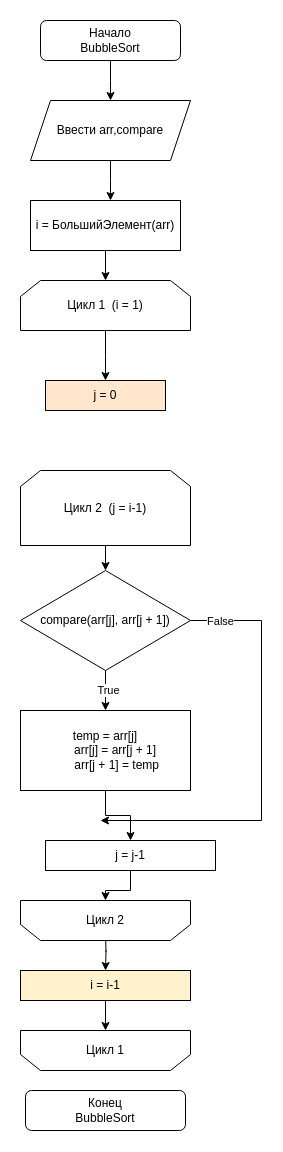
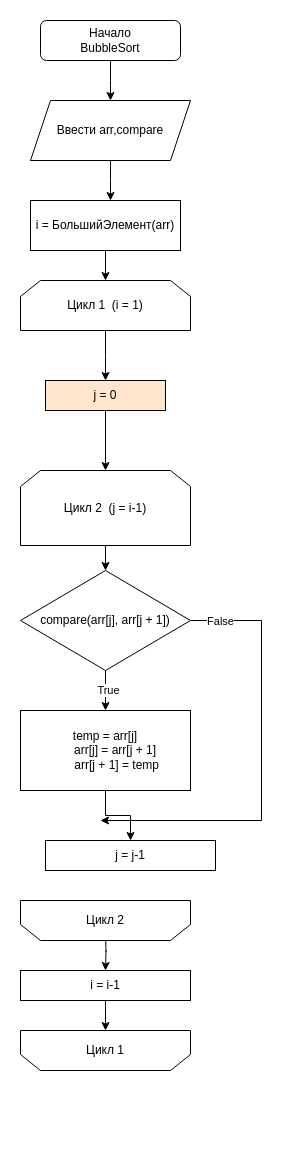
none -> (106, 437)
(127, 891) -> none
(106, 986) -> (106, 986)
(106, 1111) -> none
